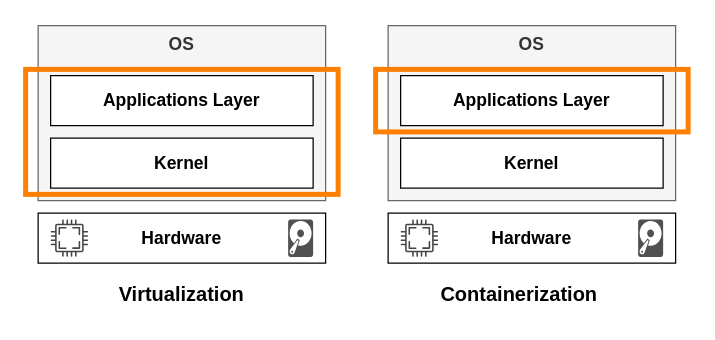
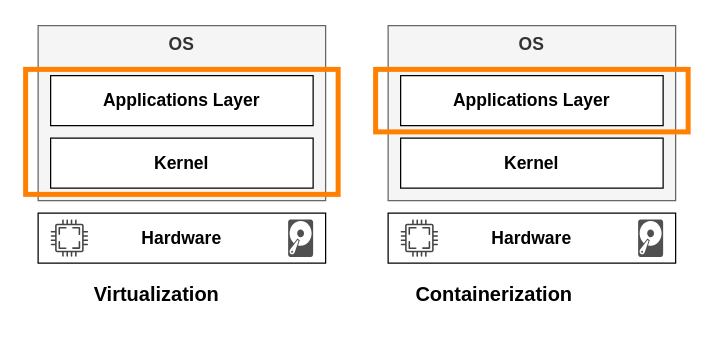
(182, 294) -> (157, 294)
(519, 294) -> (494, 294)
